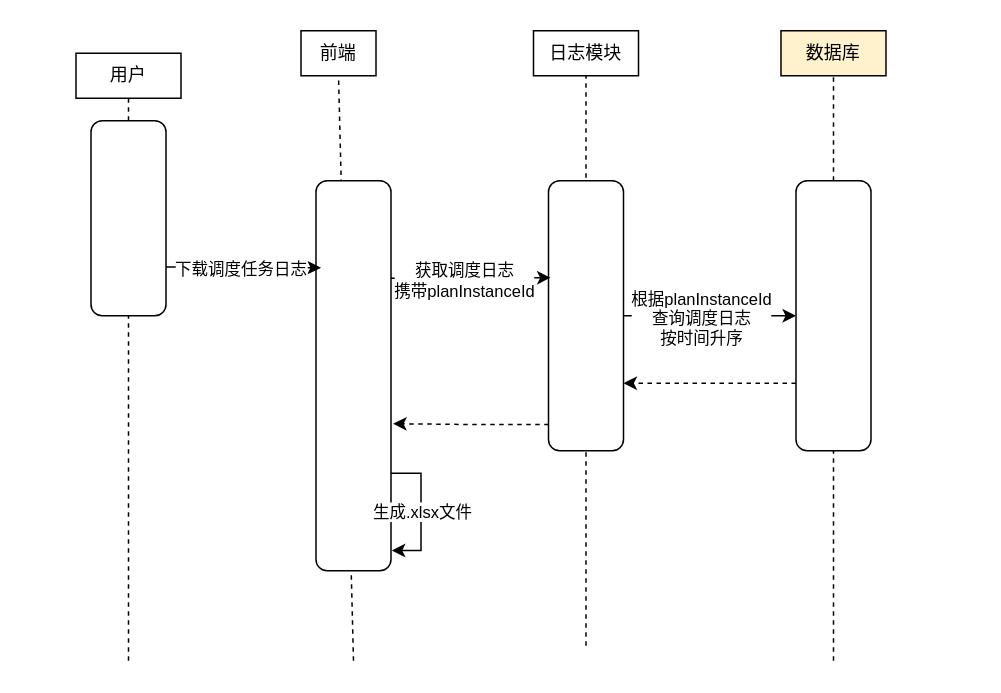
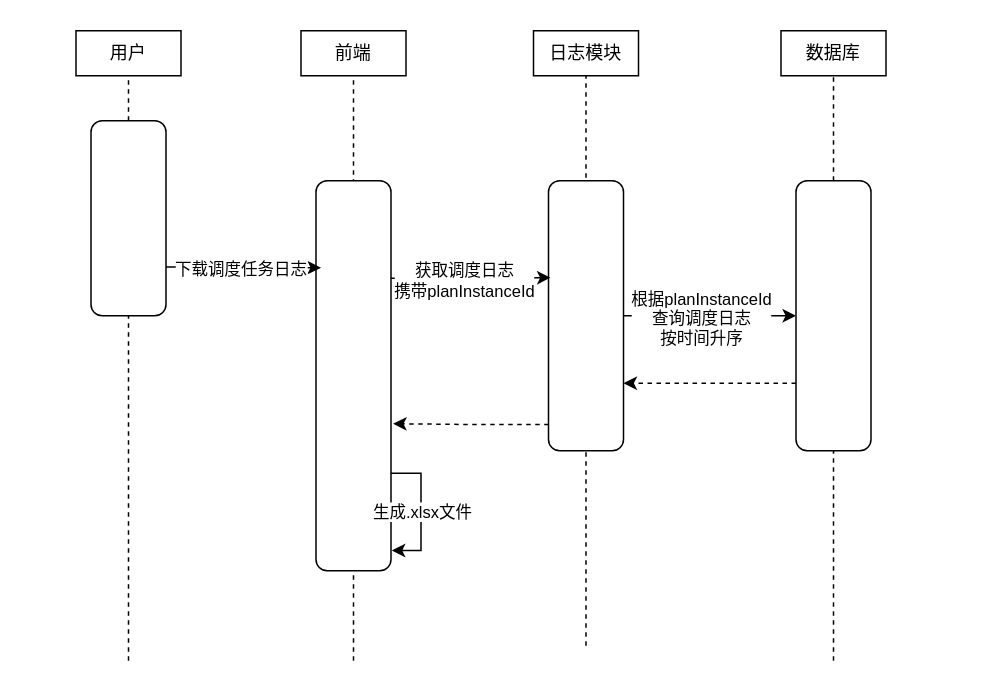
(338, 53) -> (353, 53)
(833, 53) -> (833, 53)
(128, 76) -> (128, 53)
